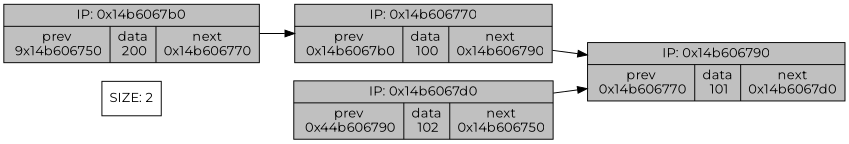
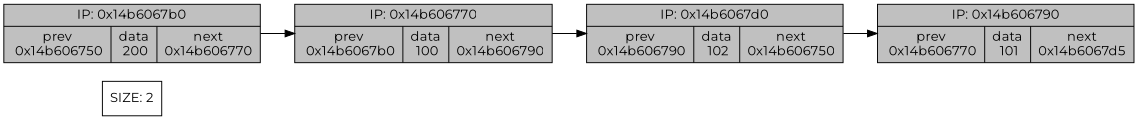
(57, 51) -> (57, 51)
(565, 52) -> (565, 33)
(793, 89) -> (1082, 51)
(349, 128) -> (640, 51)
